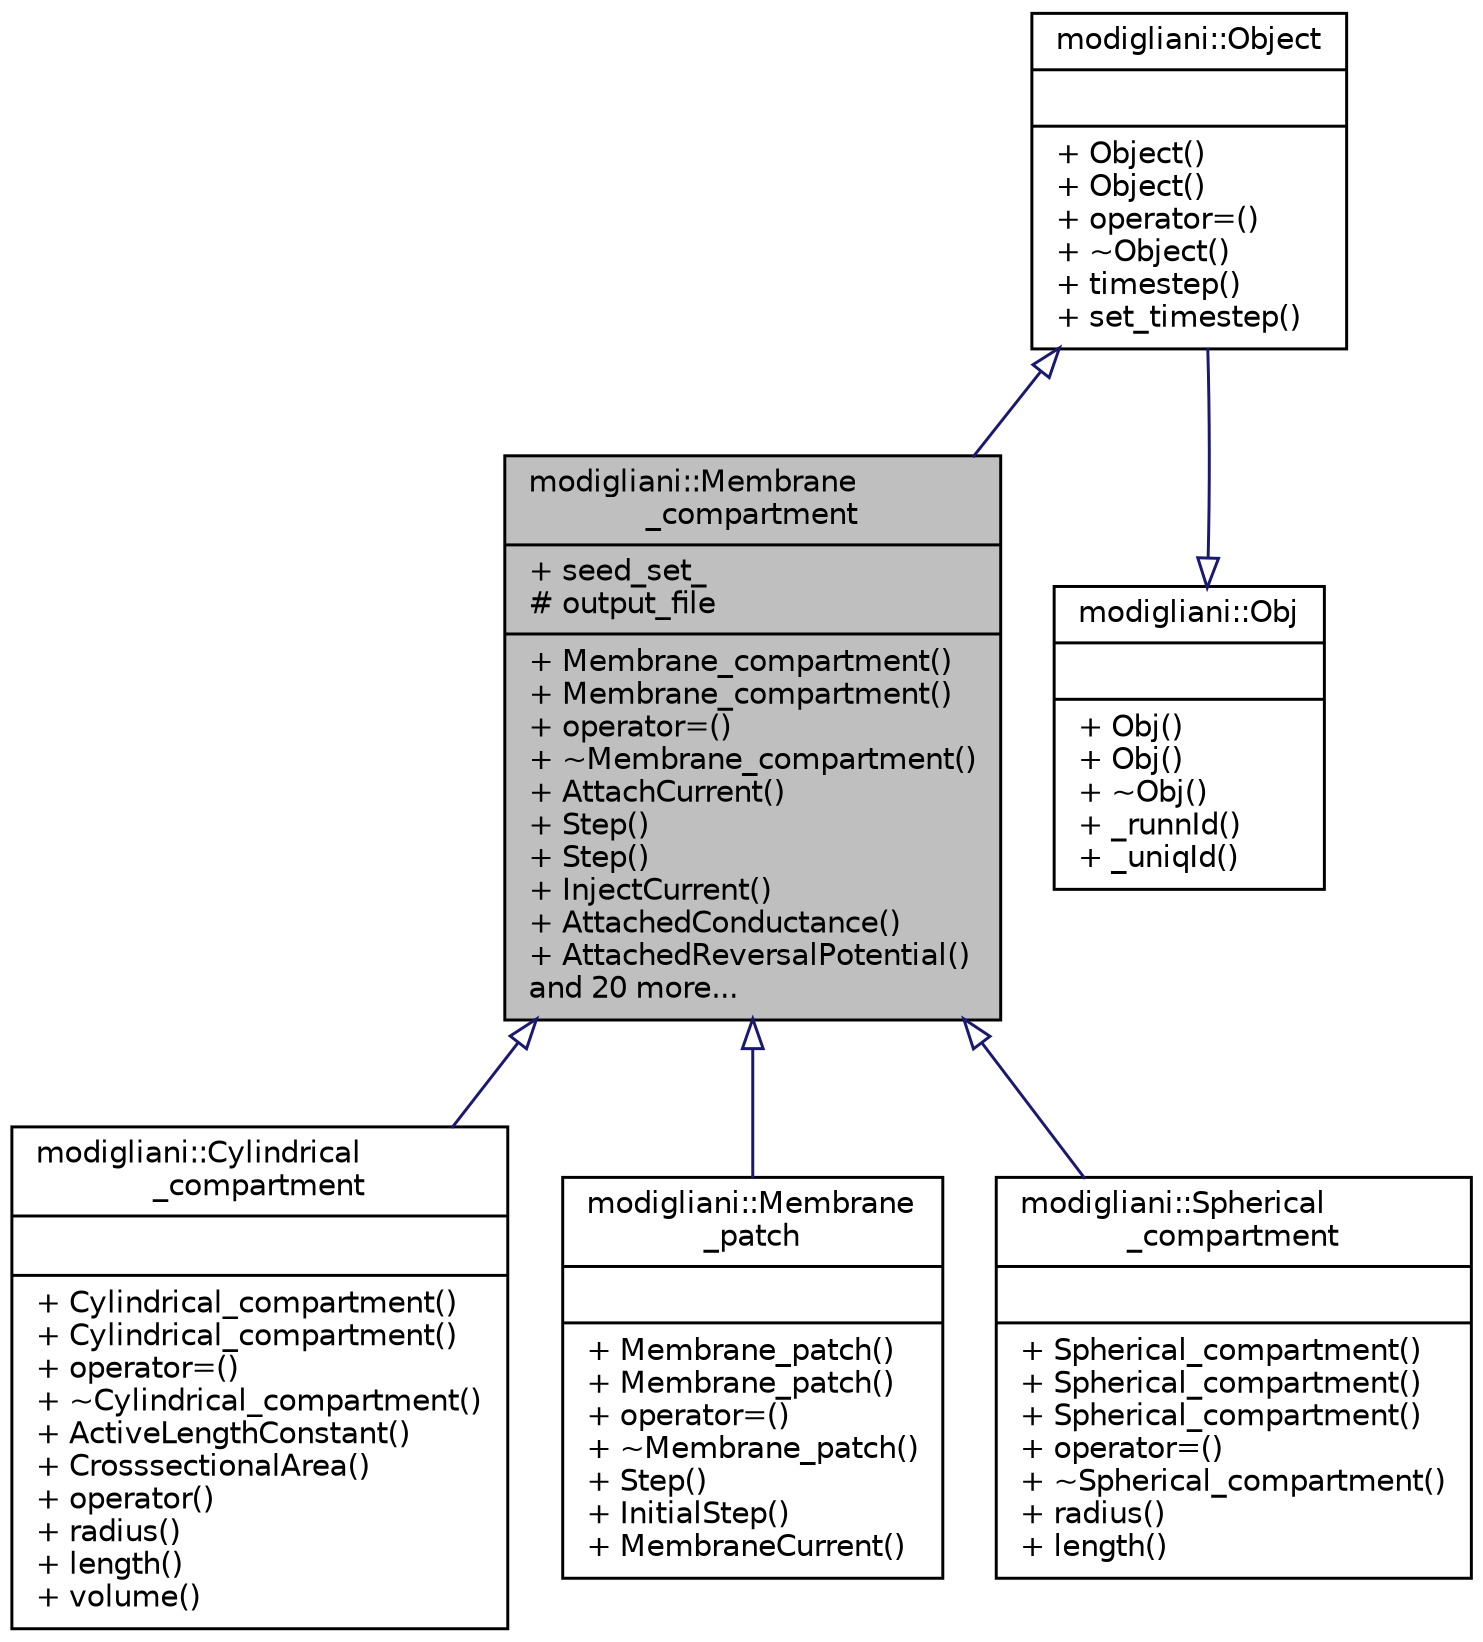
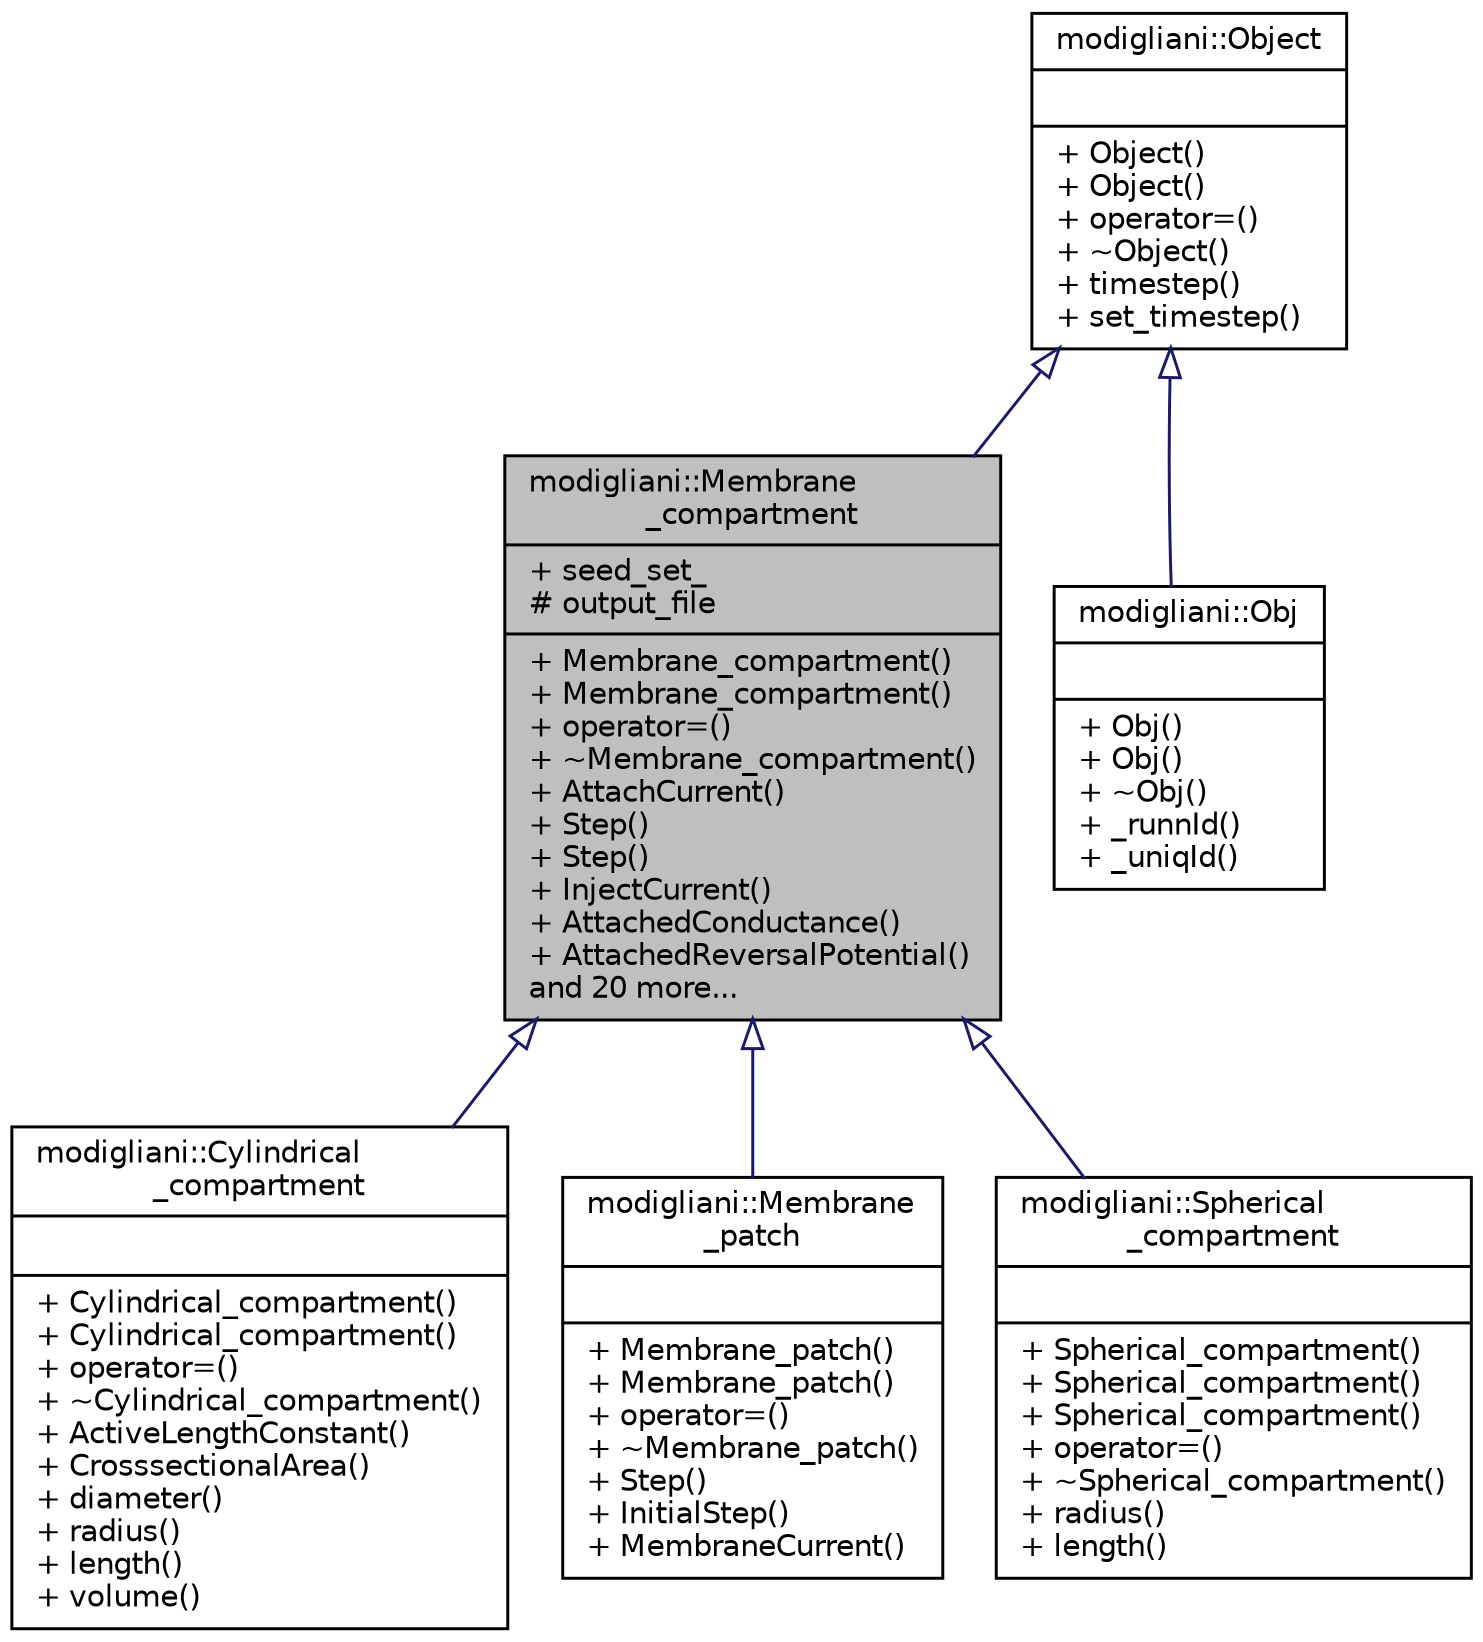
(1209, 453) -> (1169, 483)
(126, 1500) -> (131, 1500)
